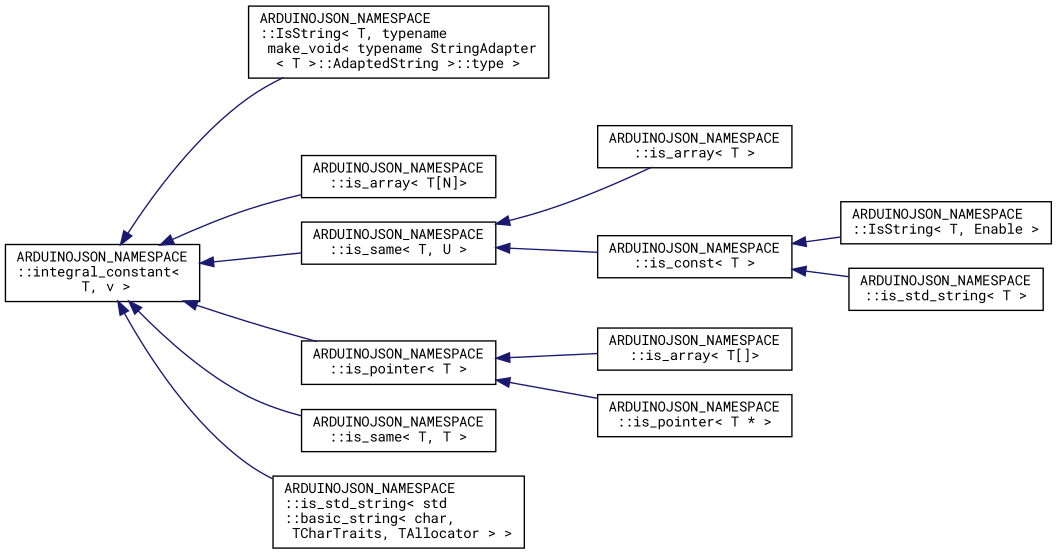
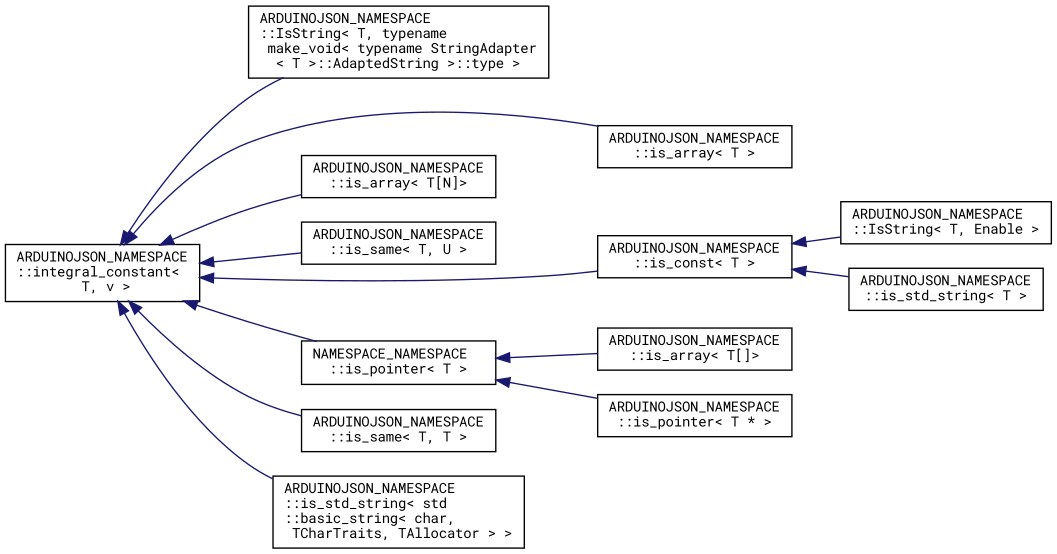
(582, 197) -> (348, 118)
(554, 250) -> (406, 281)
(399, 363) -> (399, 363)
